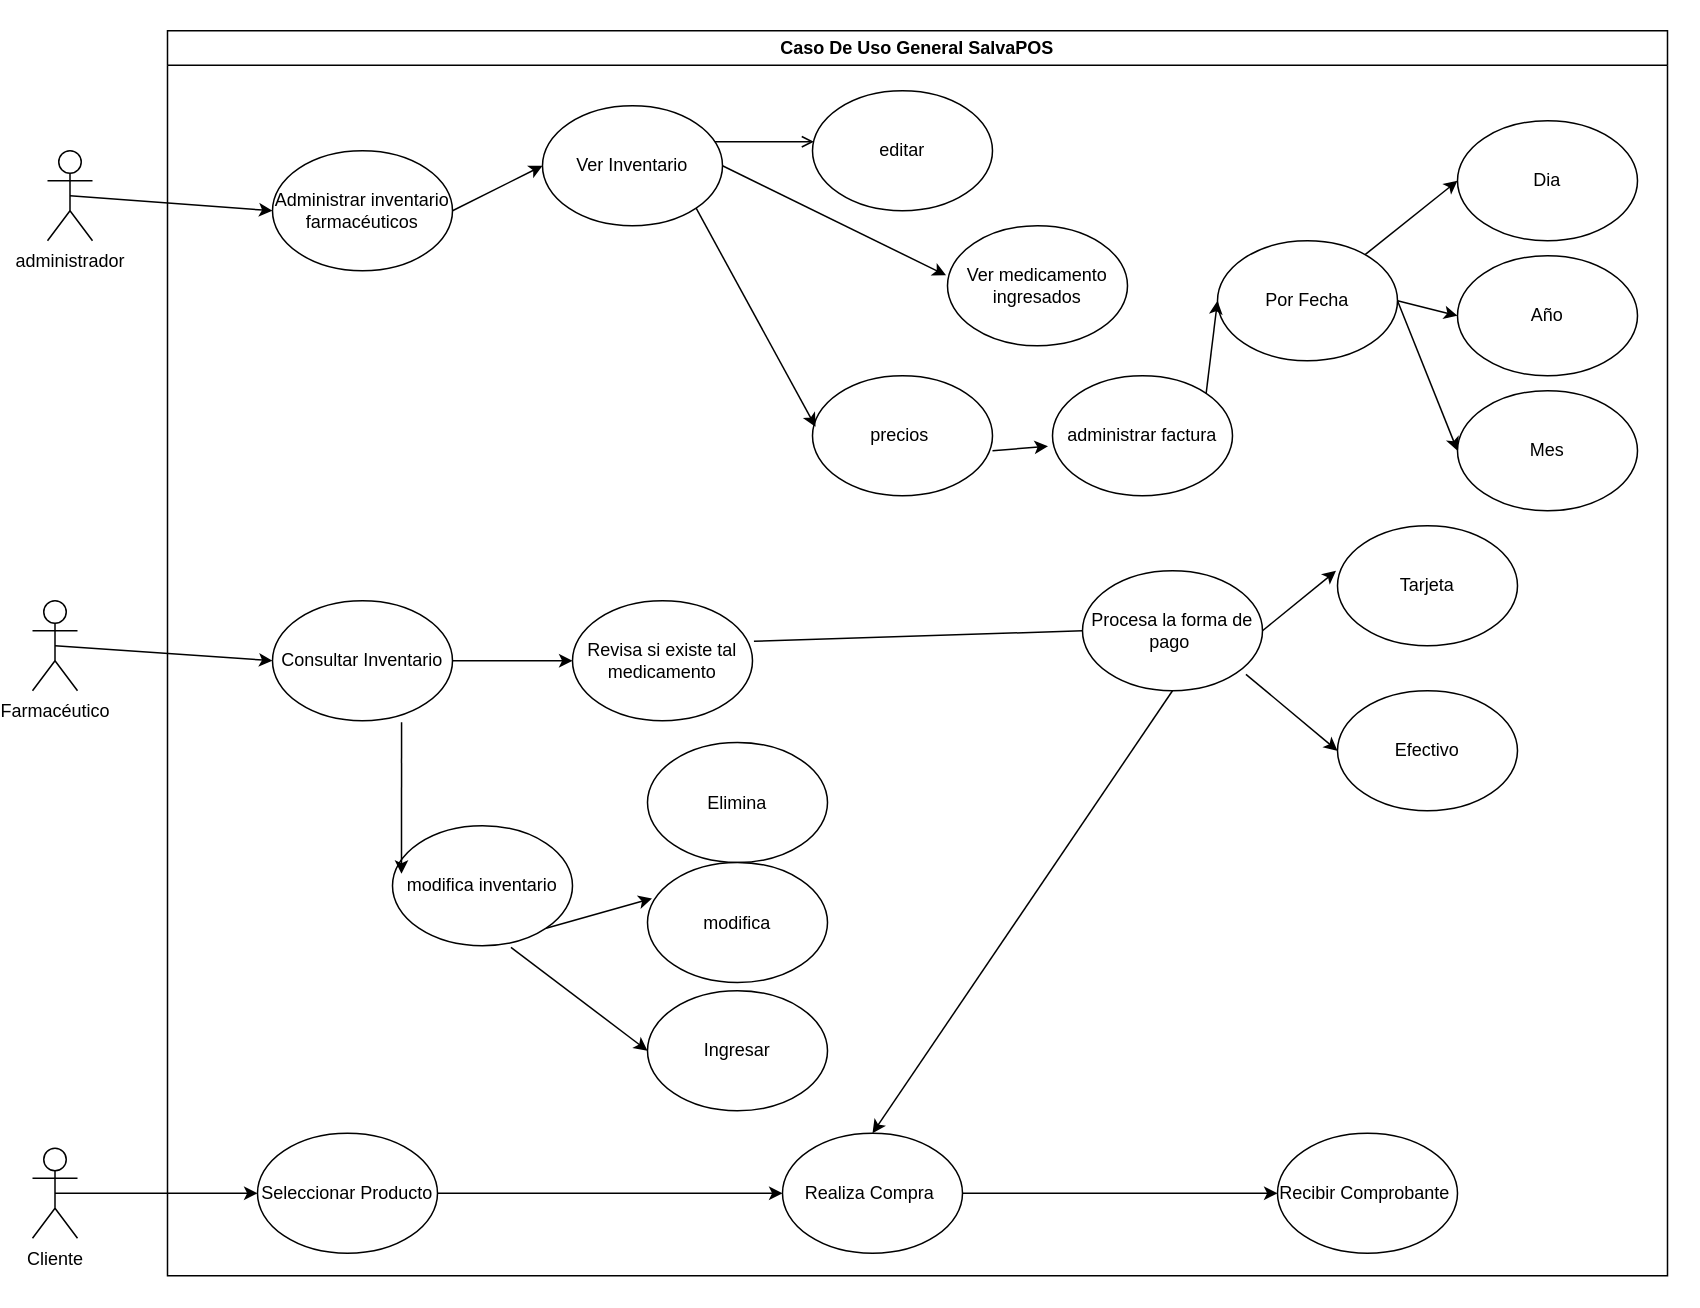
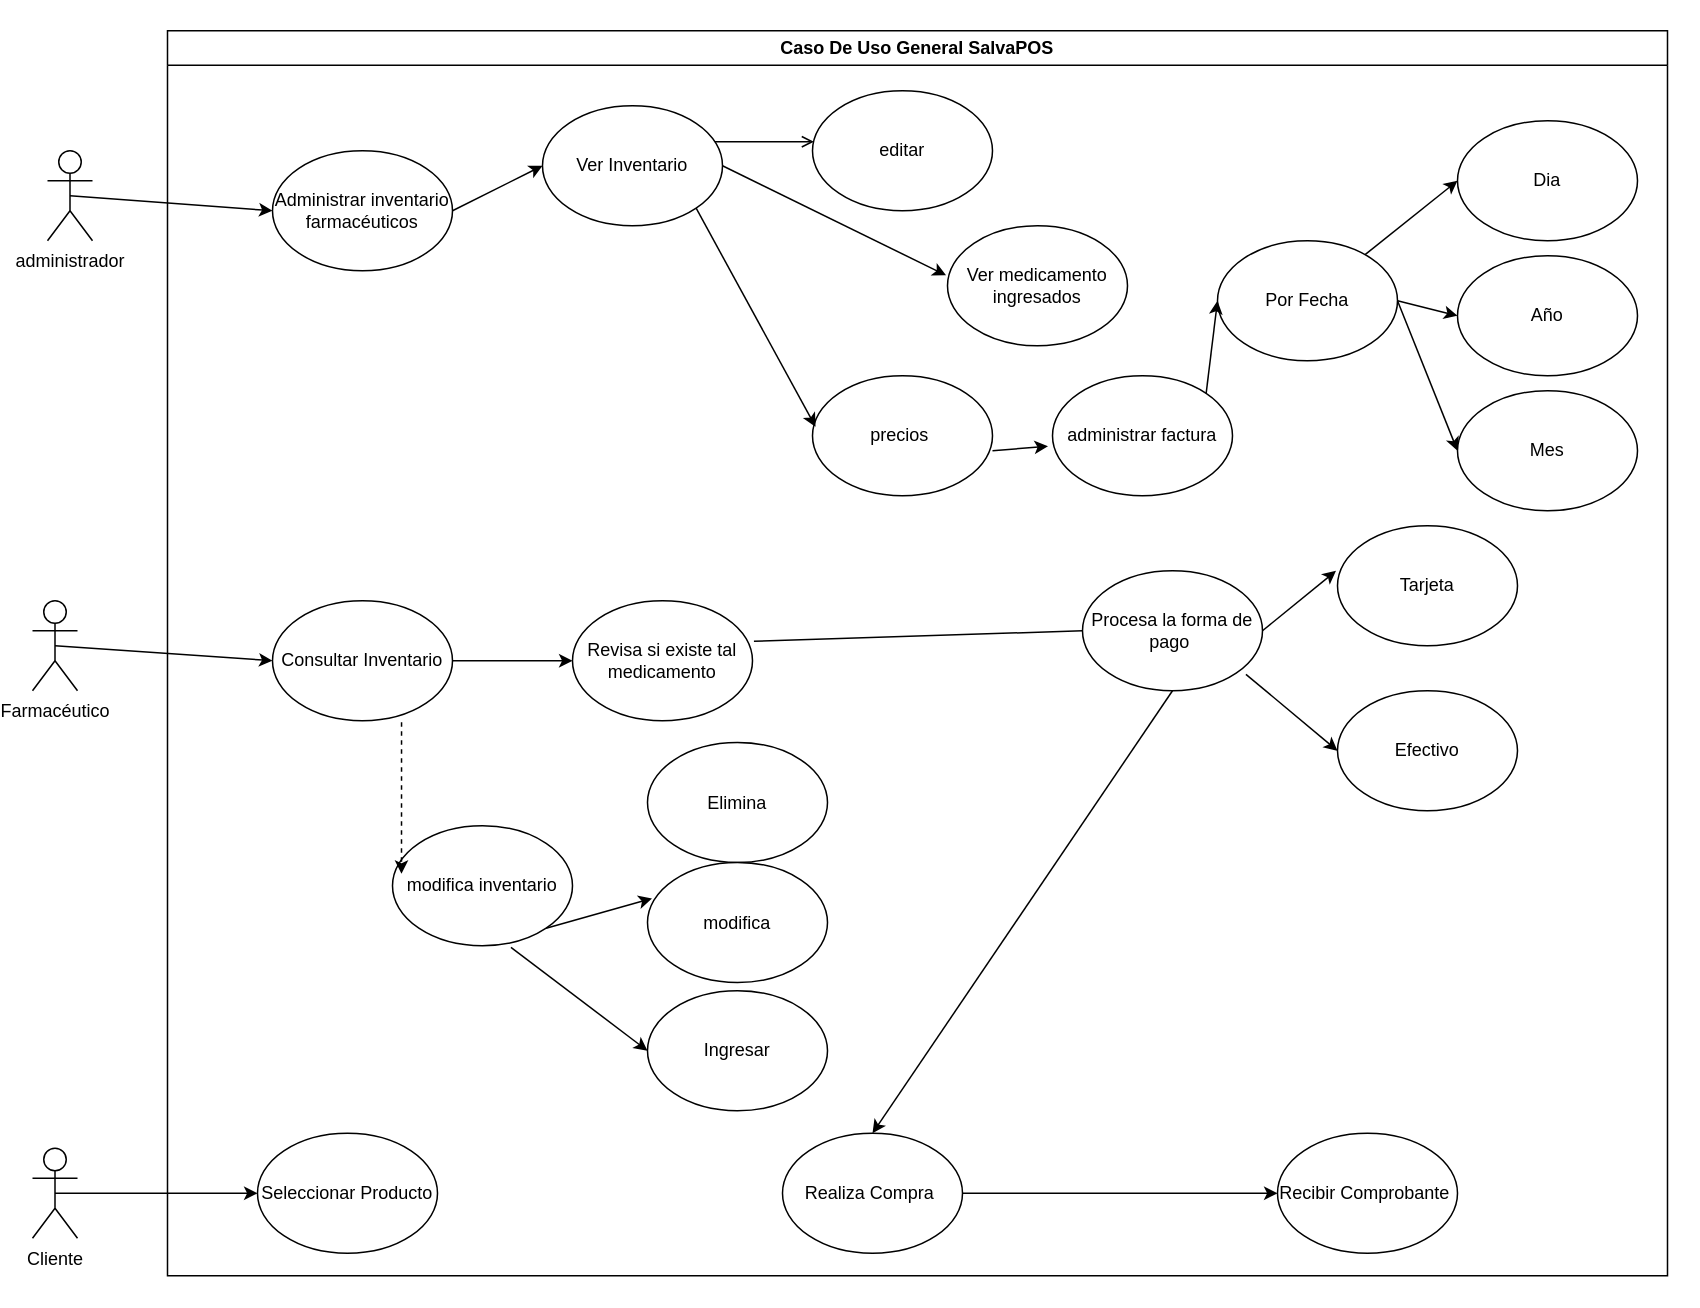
(401, 795) -> (401, 795)
(604, 1193) -> none
